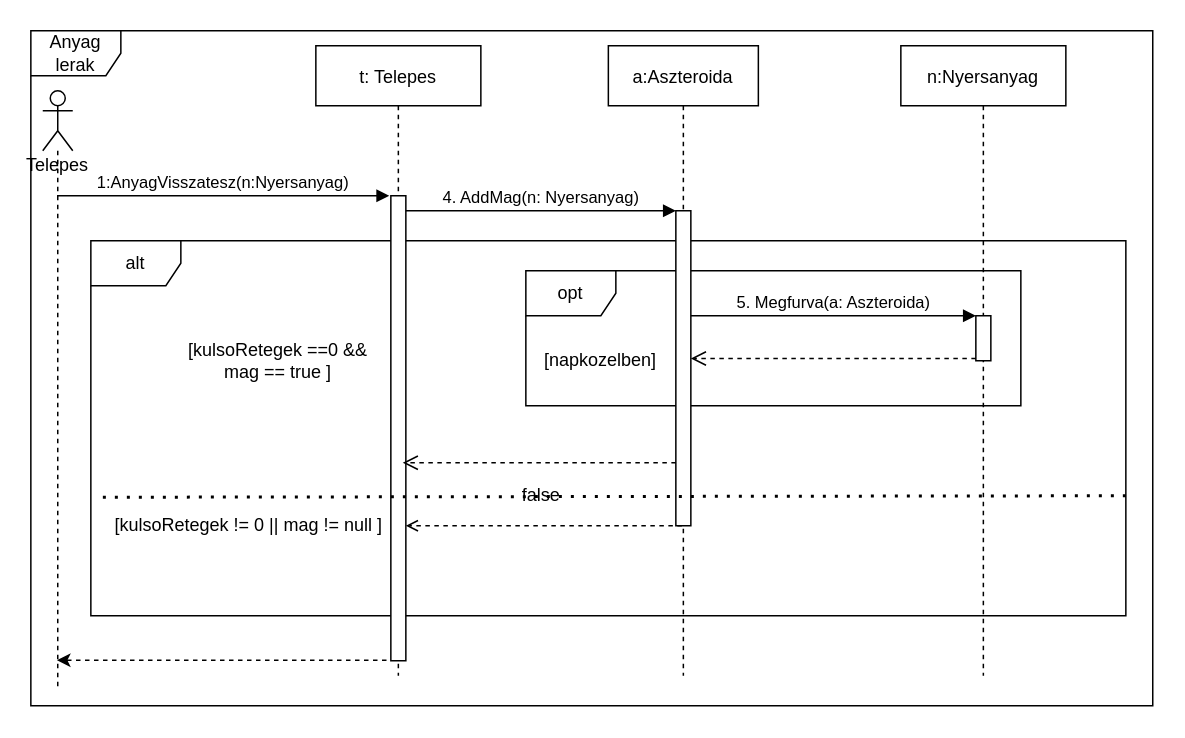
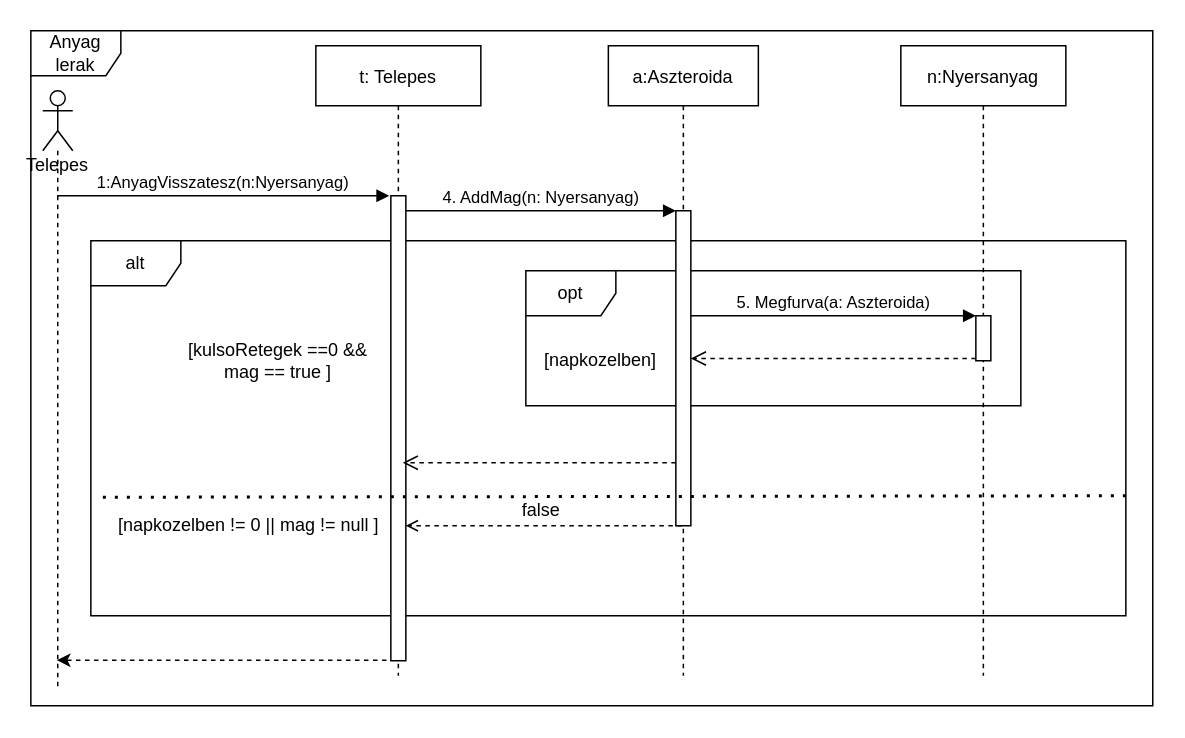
(541, 496) -> (541, 511)
(249, 526) -> (249, 526)
